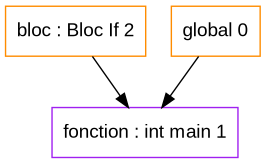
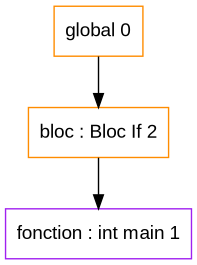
(184, 76) -> (99, 75)
